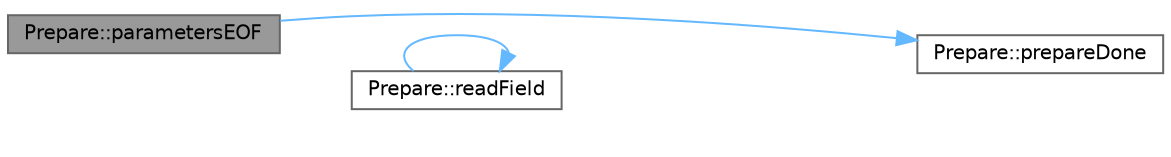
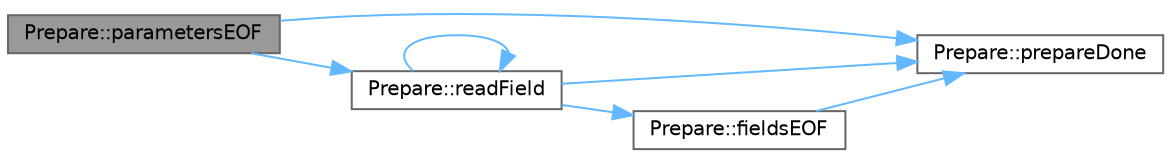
none -> (291, 61)
none -> (729, 73)
none -> (739, 130)
